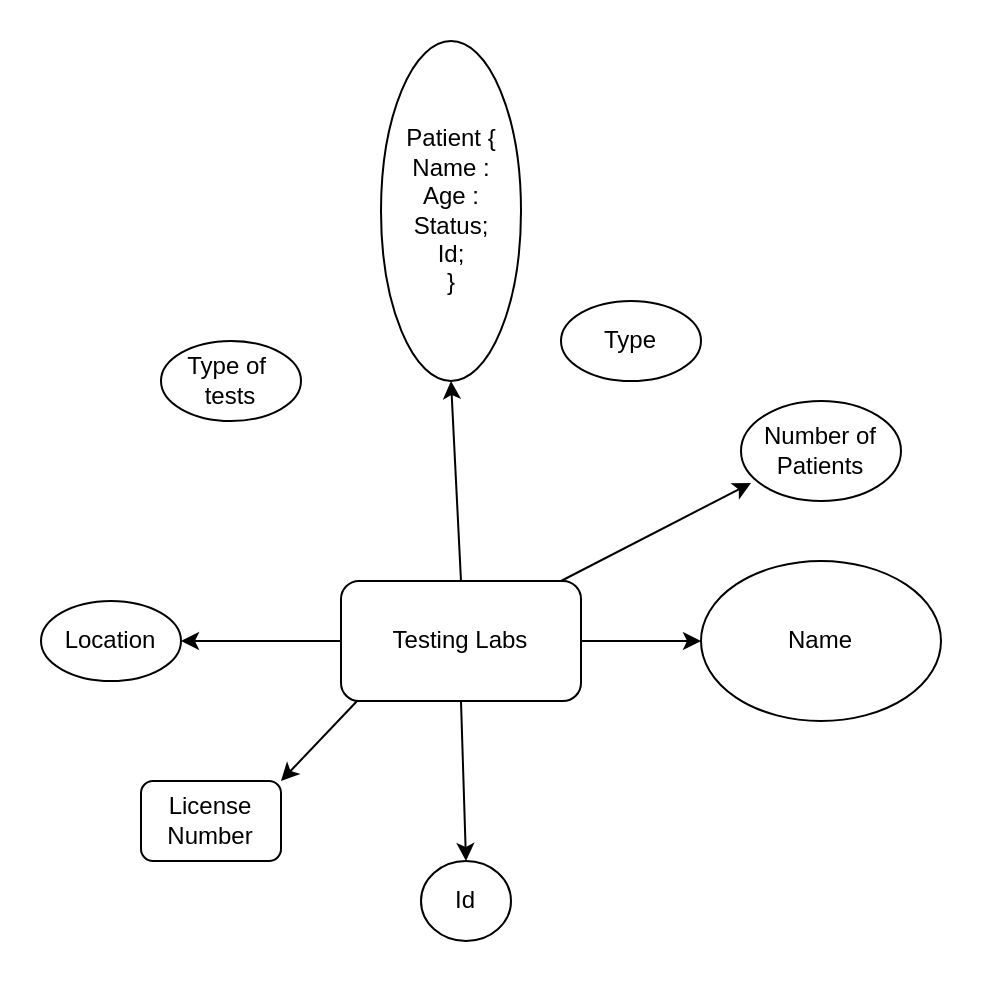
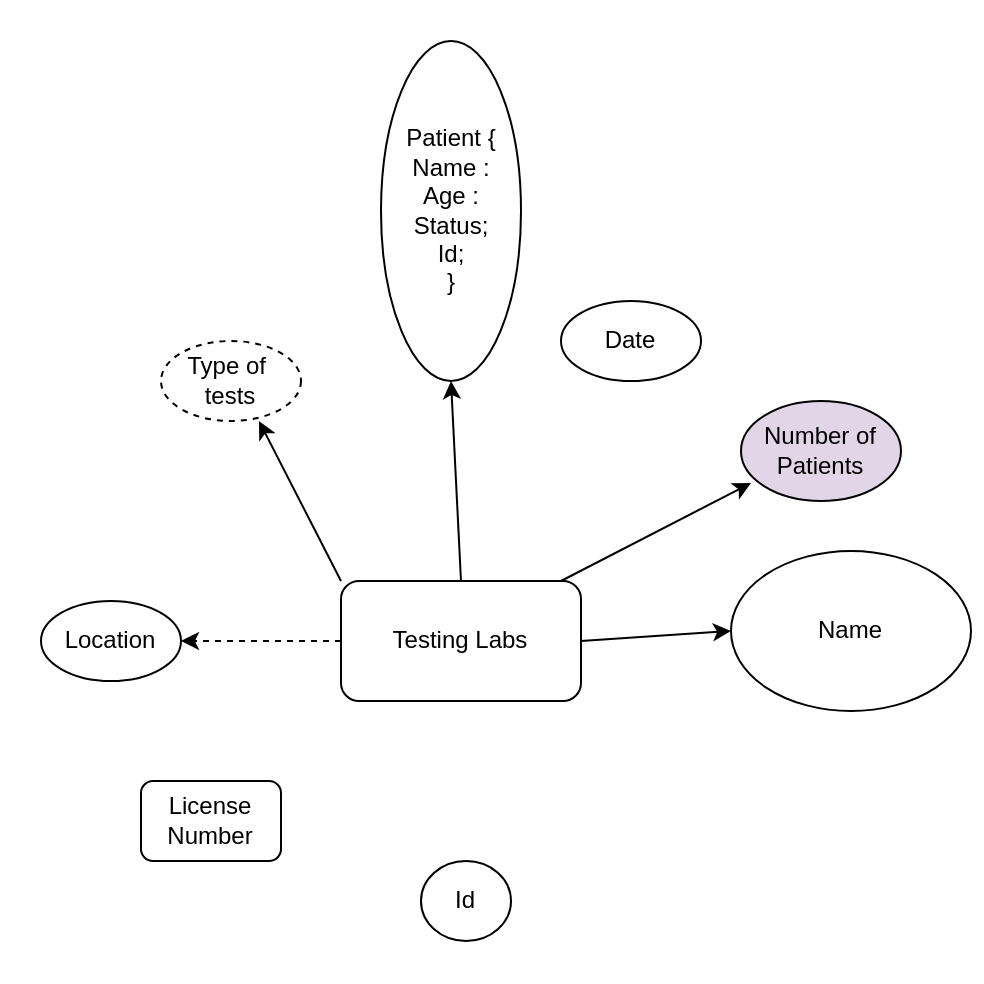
(631, 341) -> (631, 341)
(231, 381) -> (231, 381)
(821, 451) -> (821, 451)
none -> (303, 507)
(267, 641) -> (267, 641)
(821, 641) -> (851, 631)
(324, 736) -> none
(463, 774) -> none
